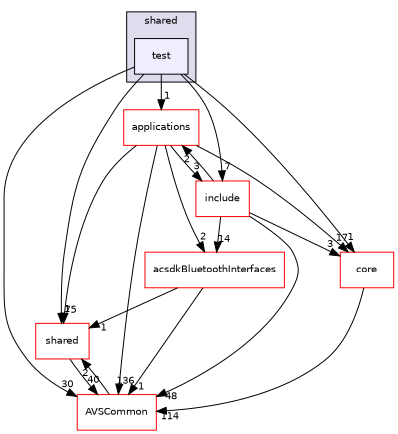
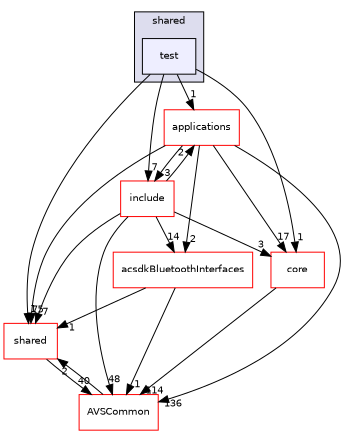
(4, 210) -> none
none -> (69, 255)
